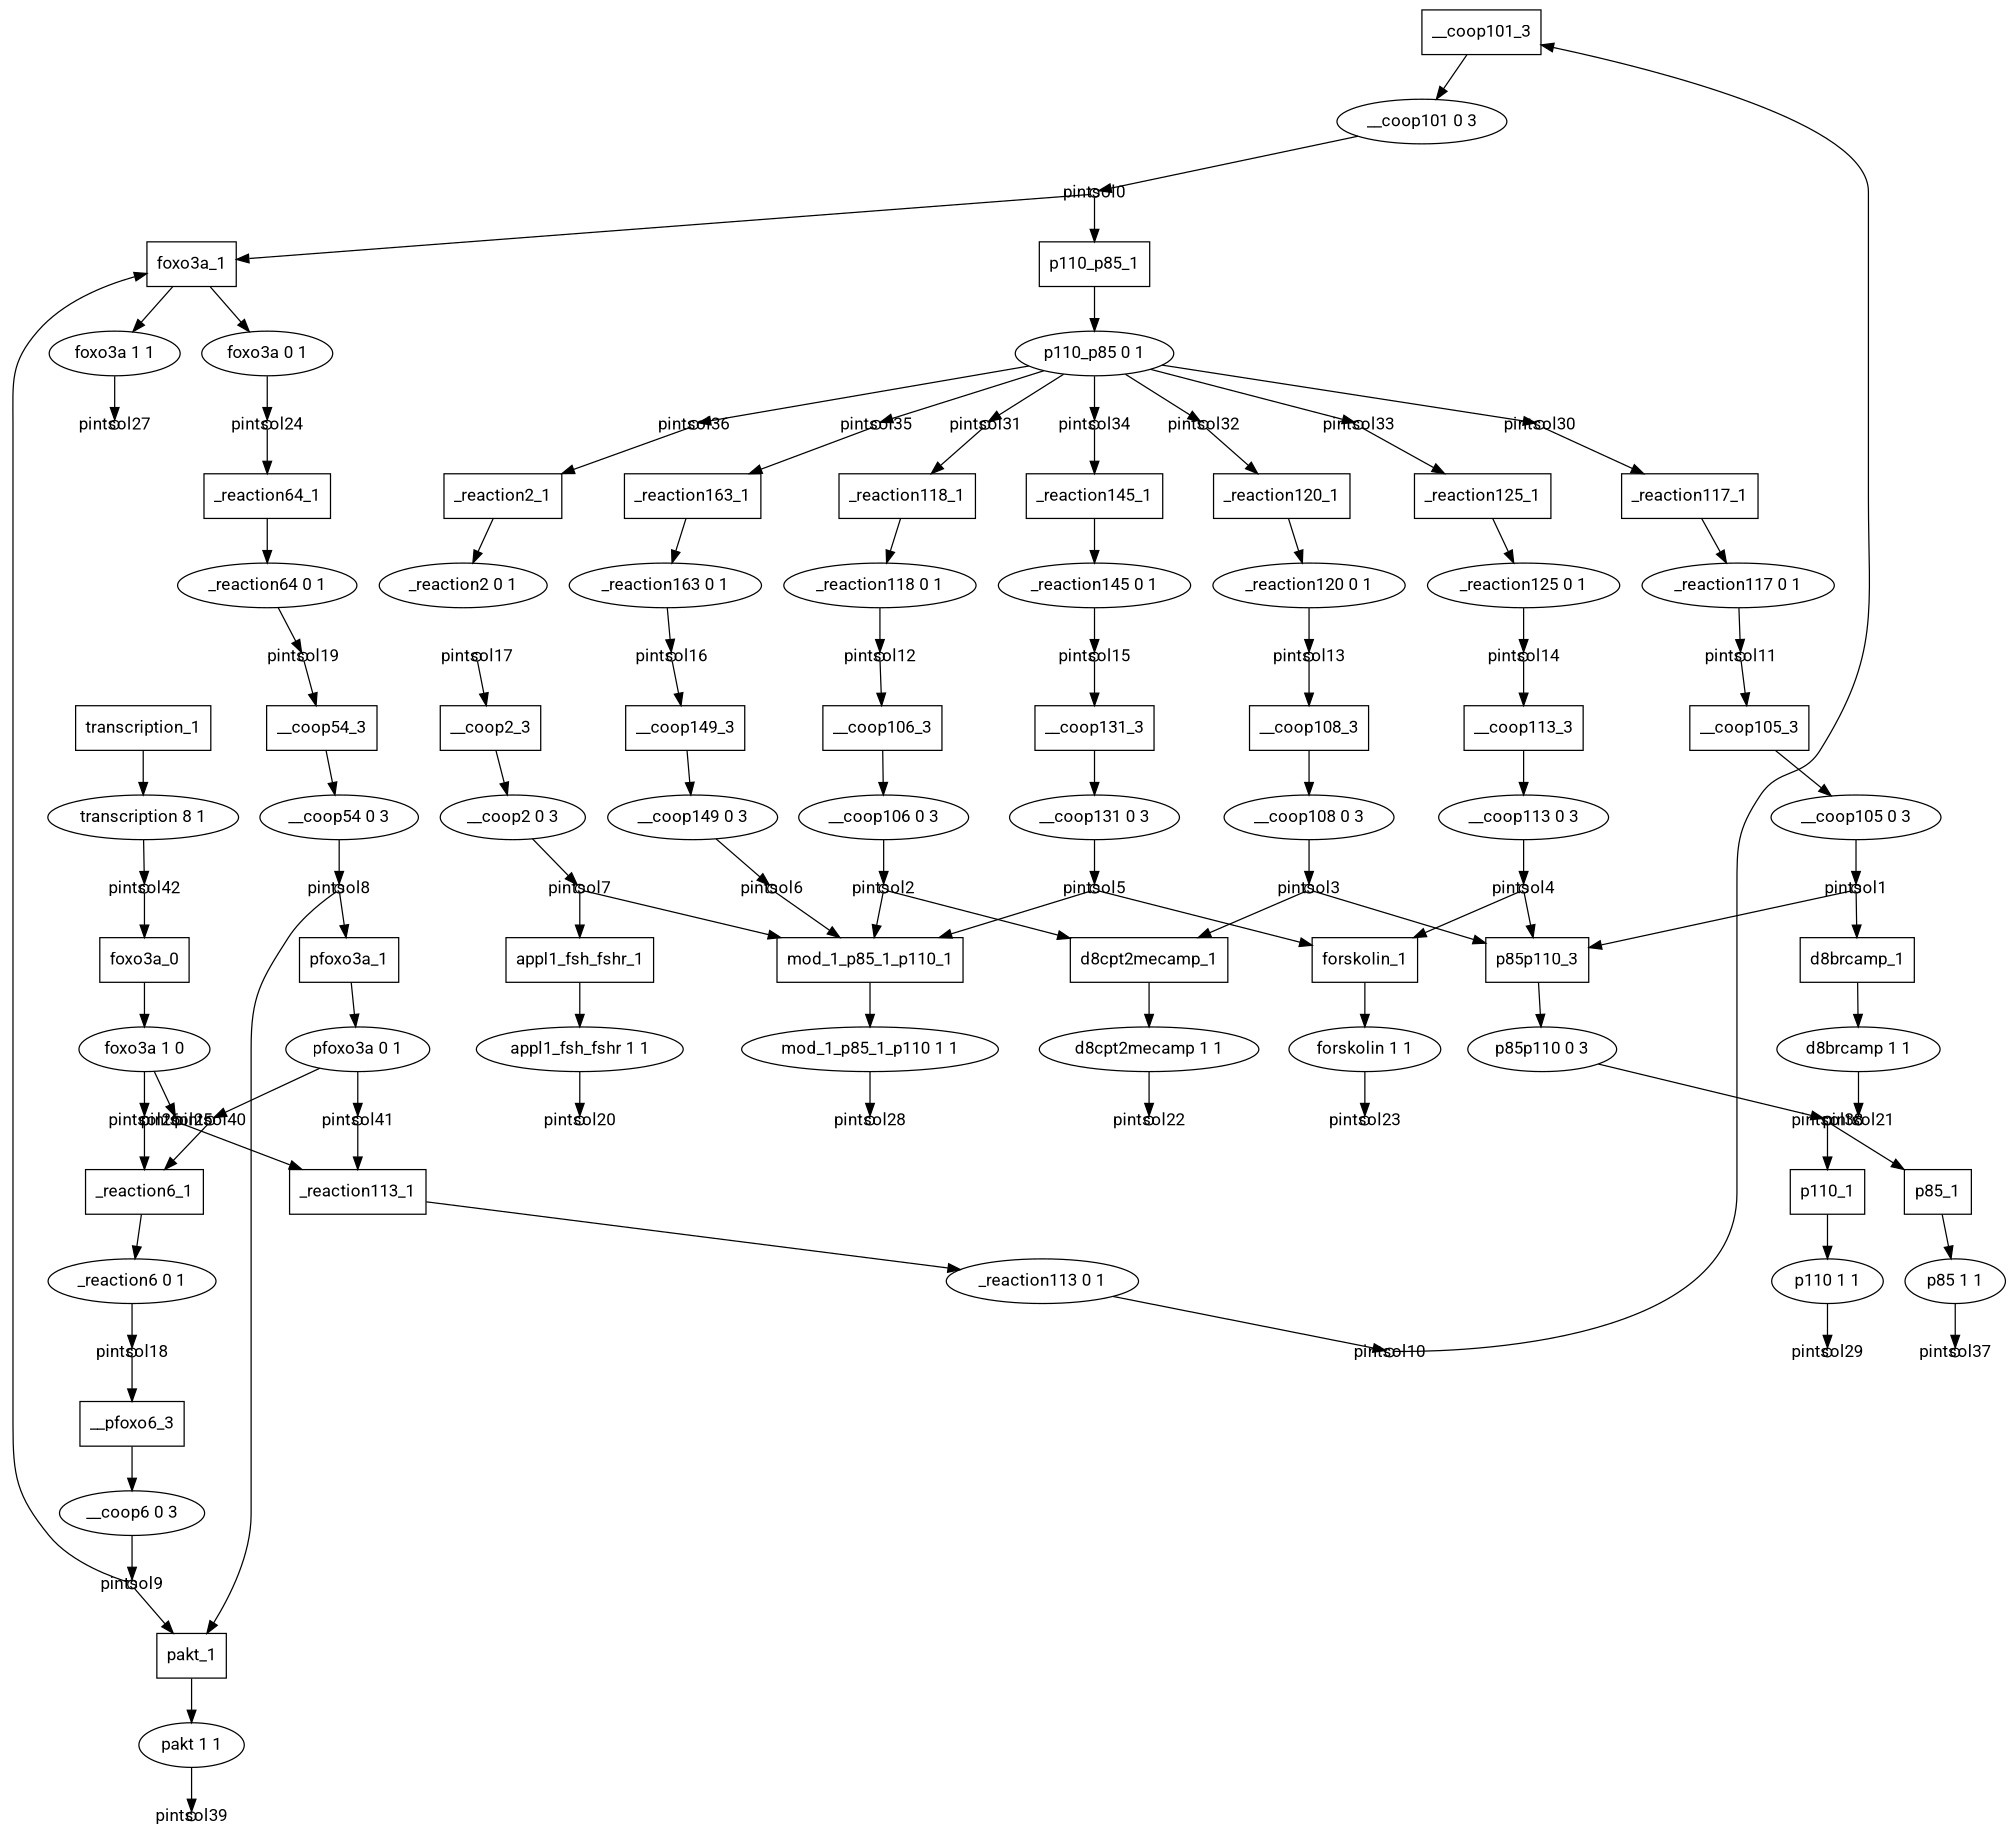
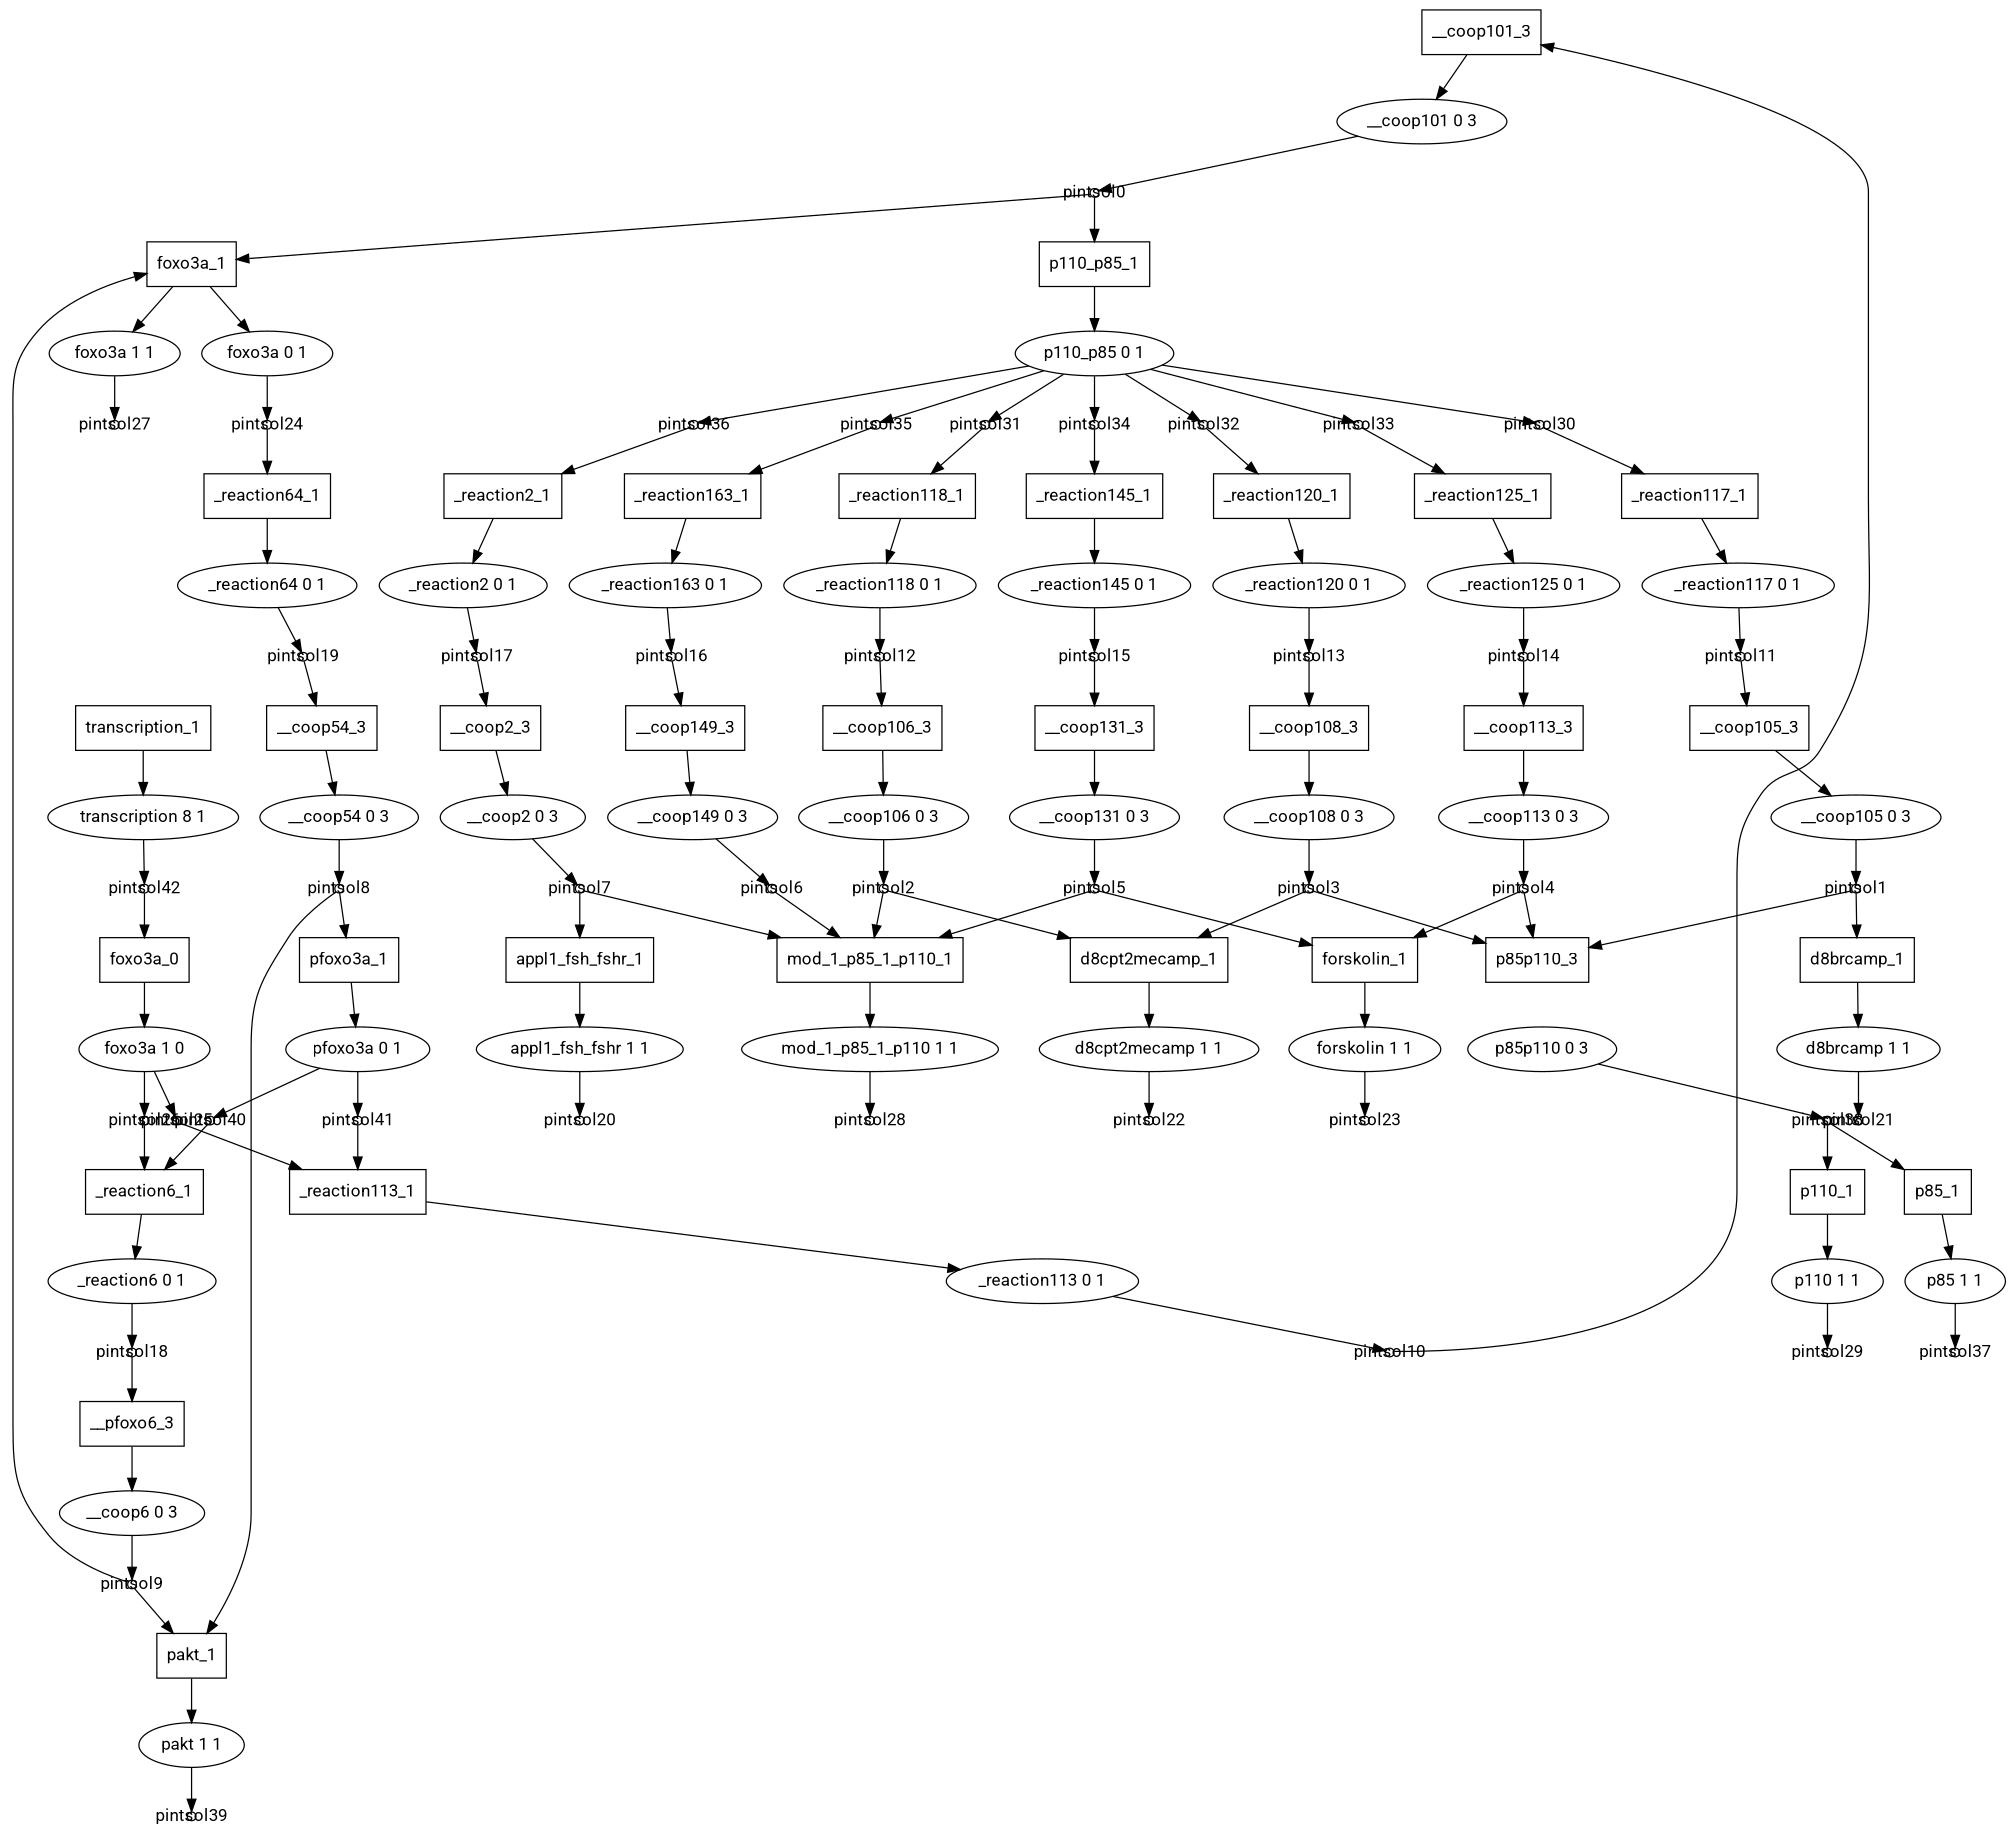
none -> (471, 624)
(1539, 999) -> none
